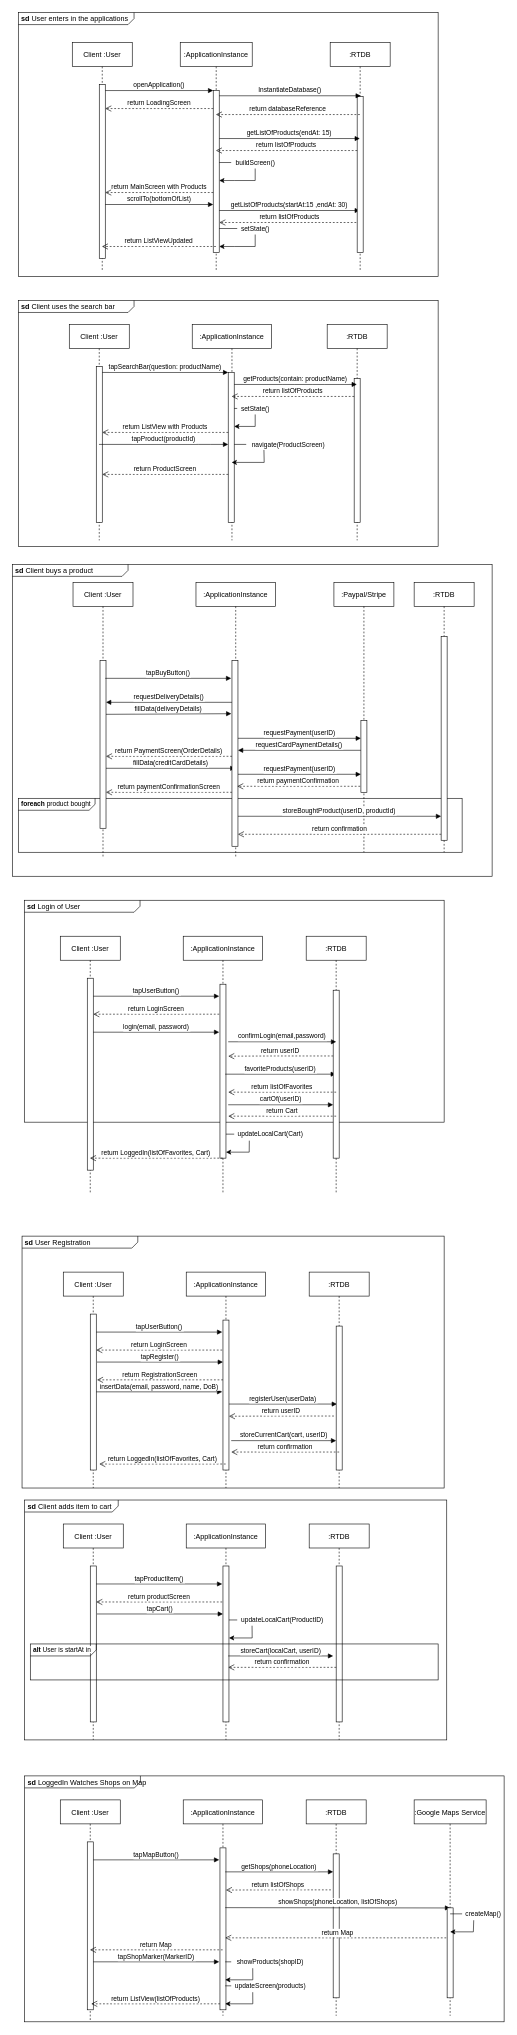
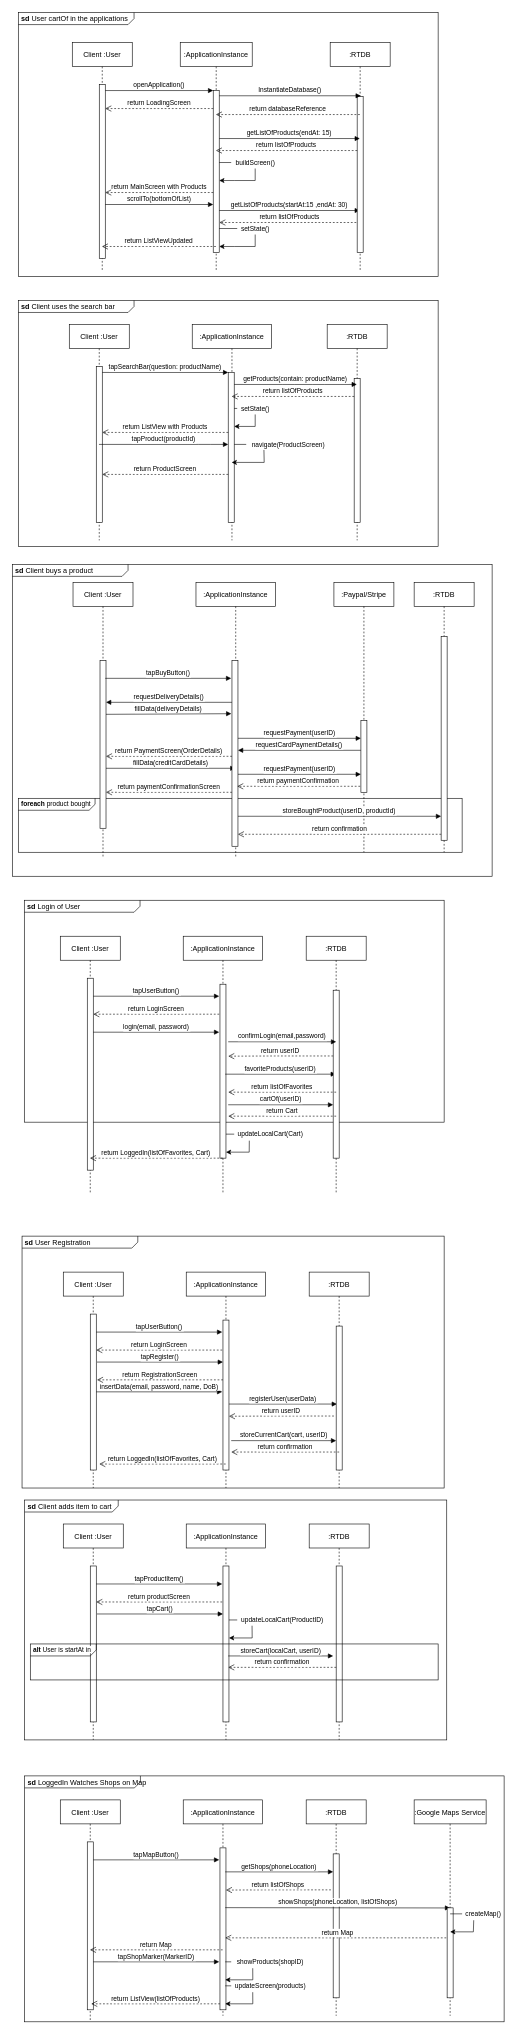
(80, 17) -> (80, 17)
